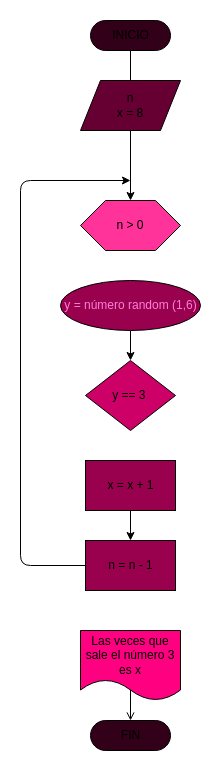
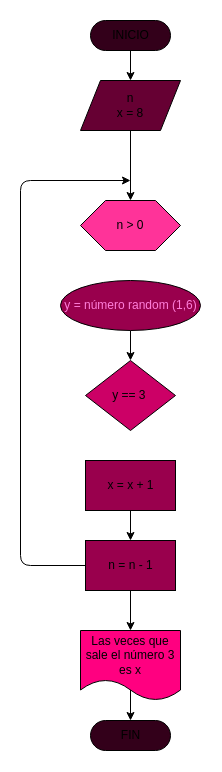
(131, 75) -> (131, 72)
none -> (131, 607)
(131, 714) -> (131, 712)
